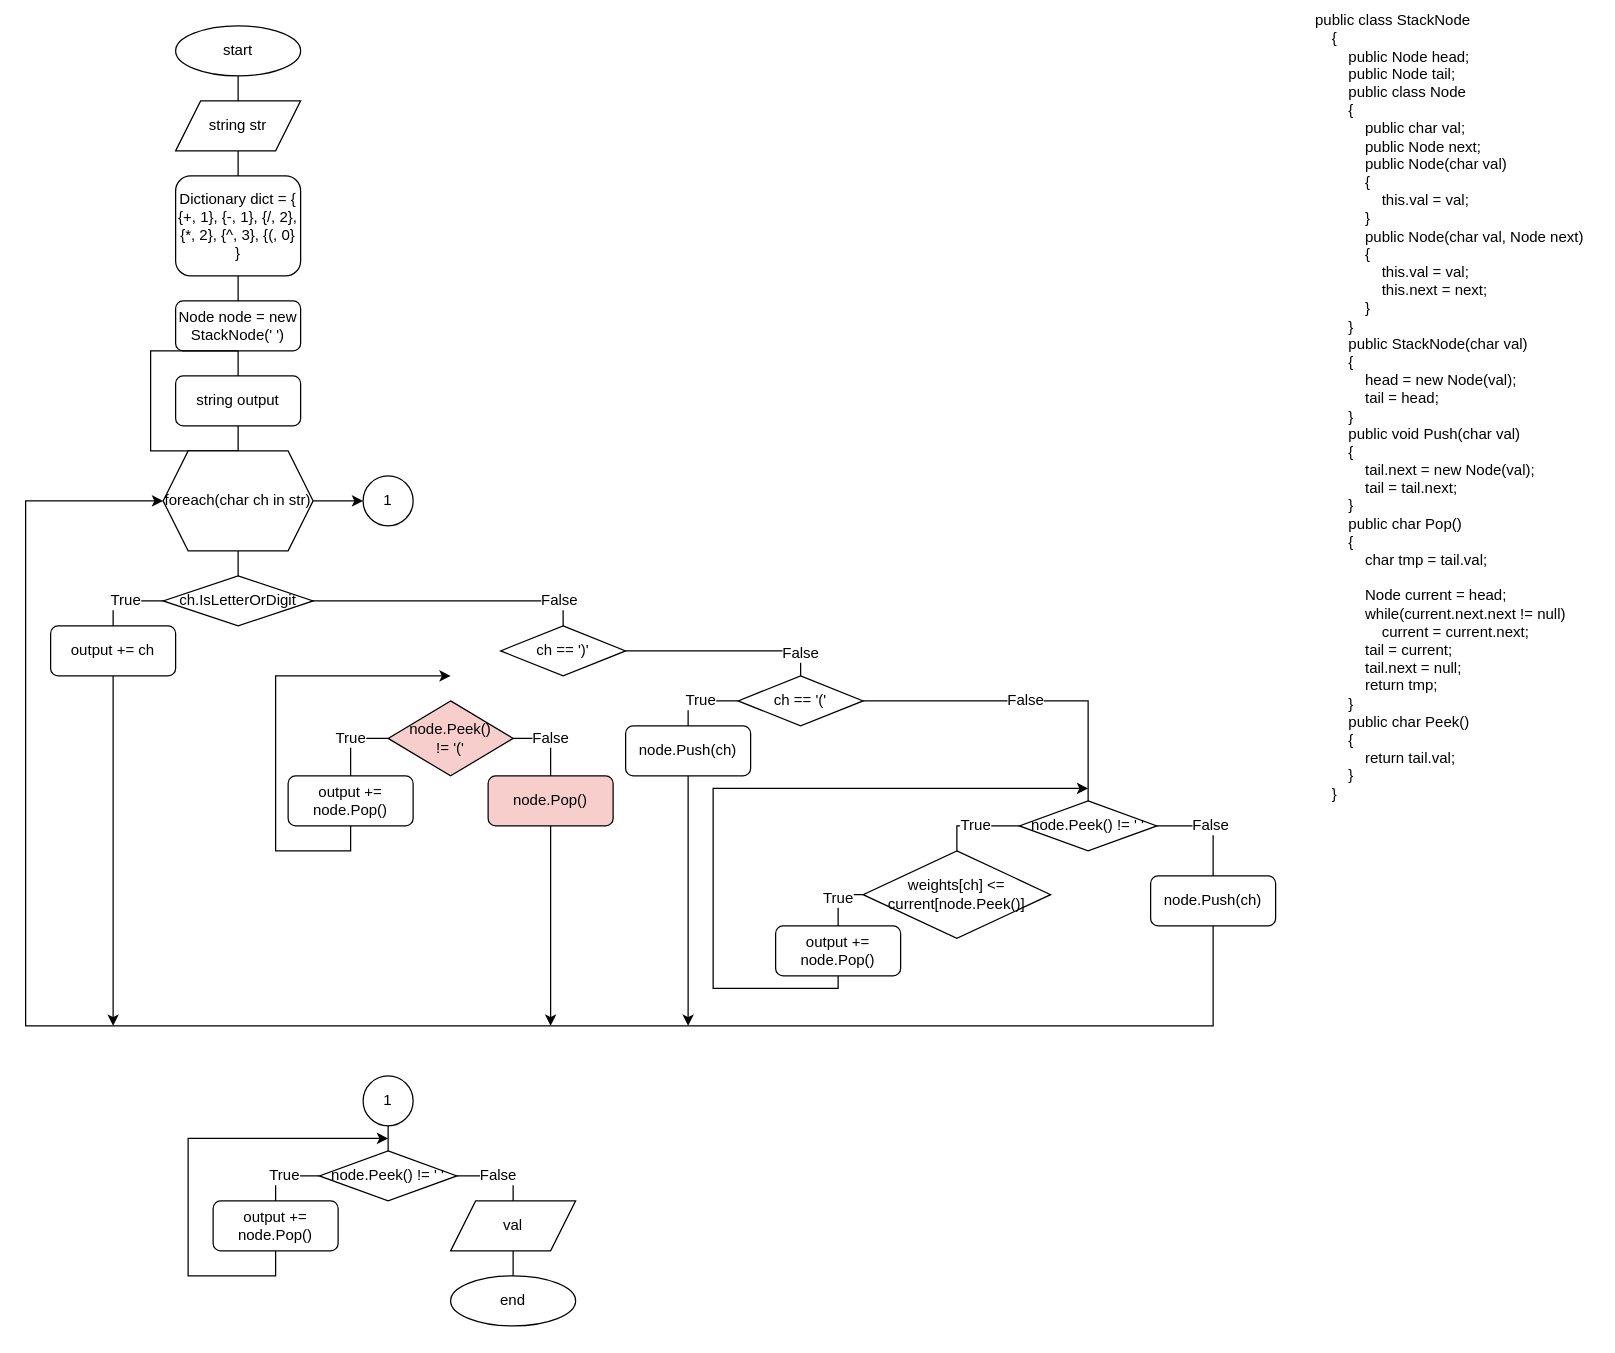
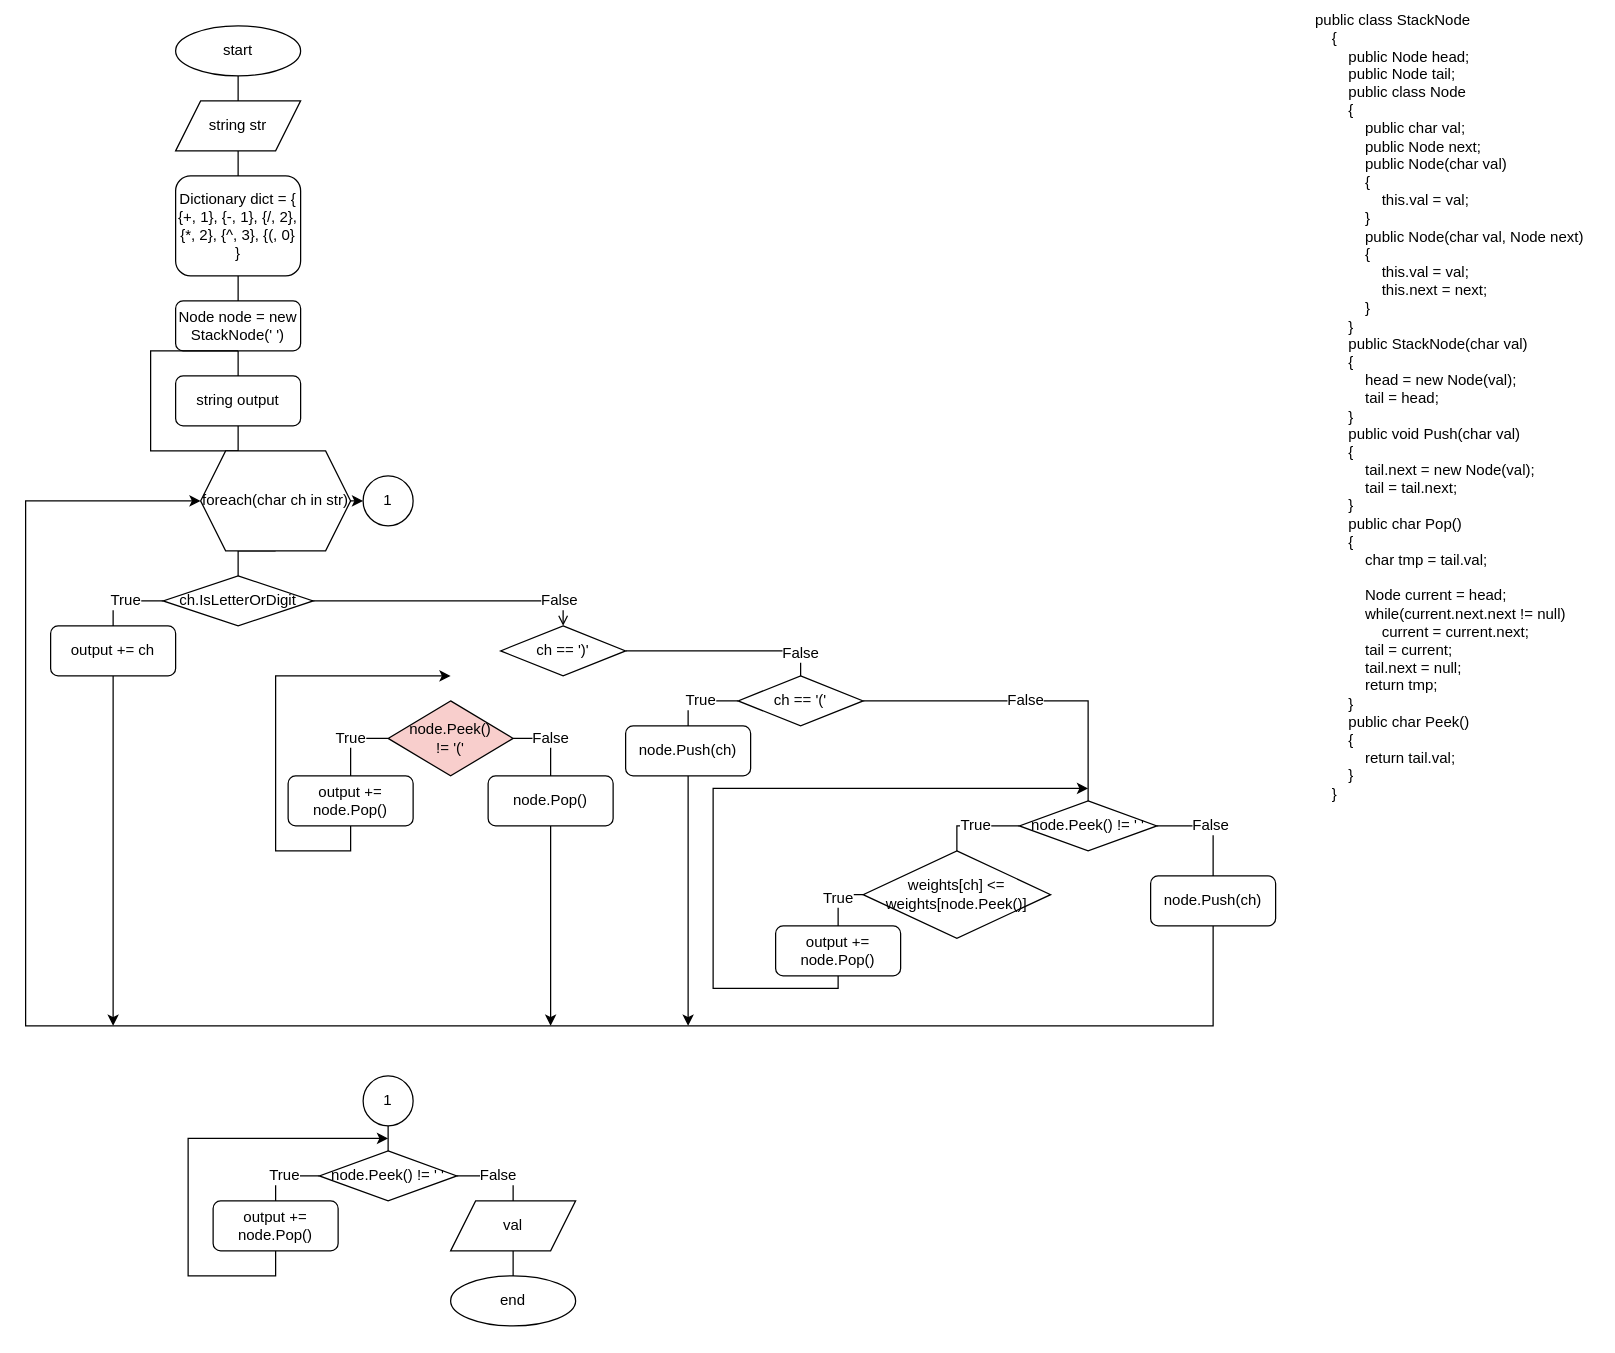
(238, 501) -> (276, 501)
(563, 620) -> (563, 619)
(551, 801) -> (551, 801)
(957, 894) -> (957, 894)
